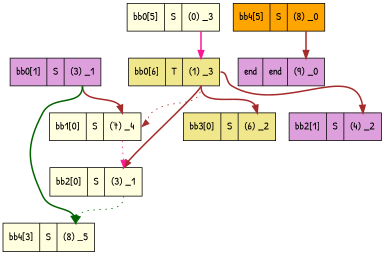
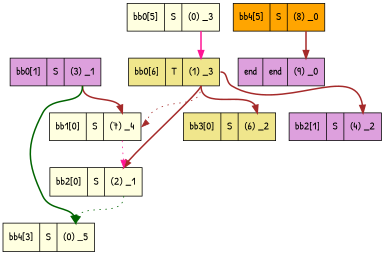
(123, 182) -> (123, 182)
(76, 237) -> (76, 237)
